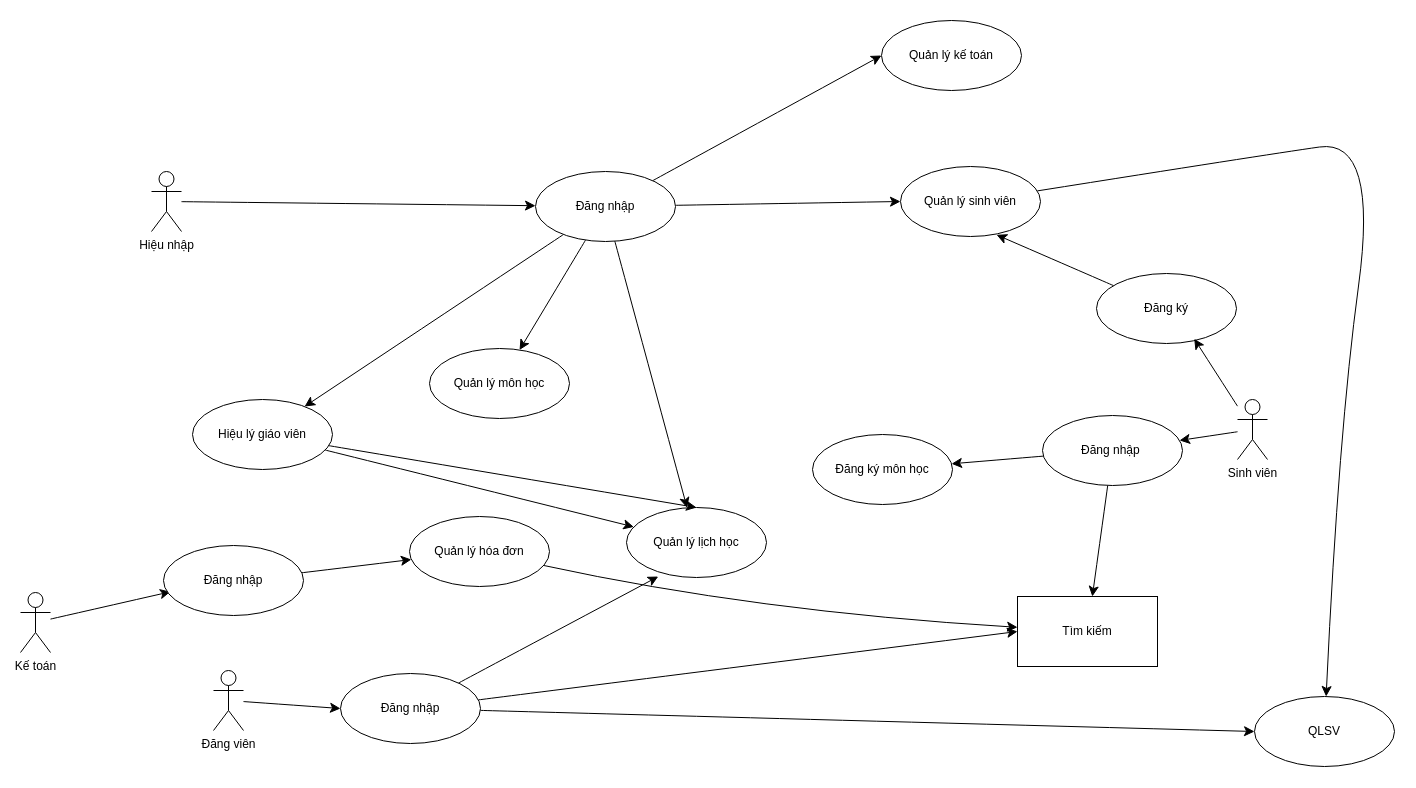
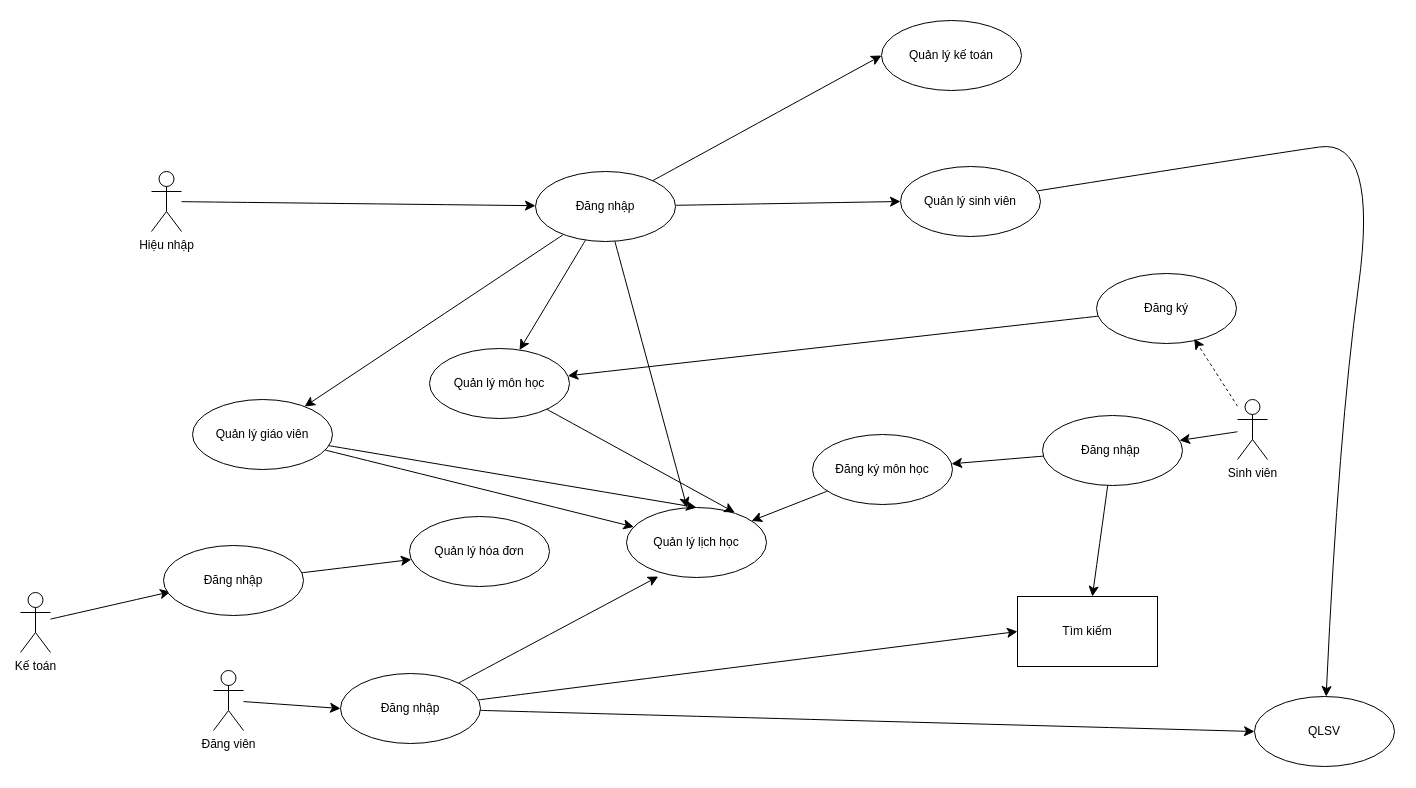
(1058, 261) -> (836, 346)
(1217, 375) -> (1217, 375)
(263, 435) -> (263, 435)
none -> (638, 459)
none -> (793, 505)
(775, 605) -> none
